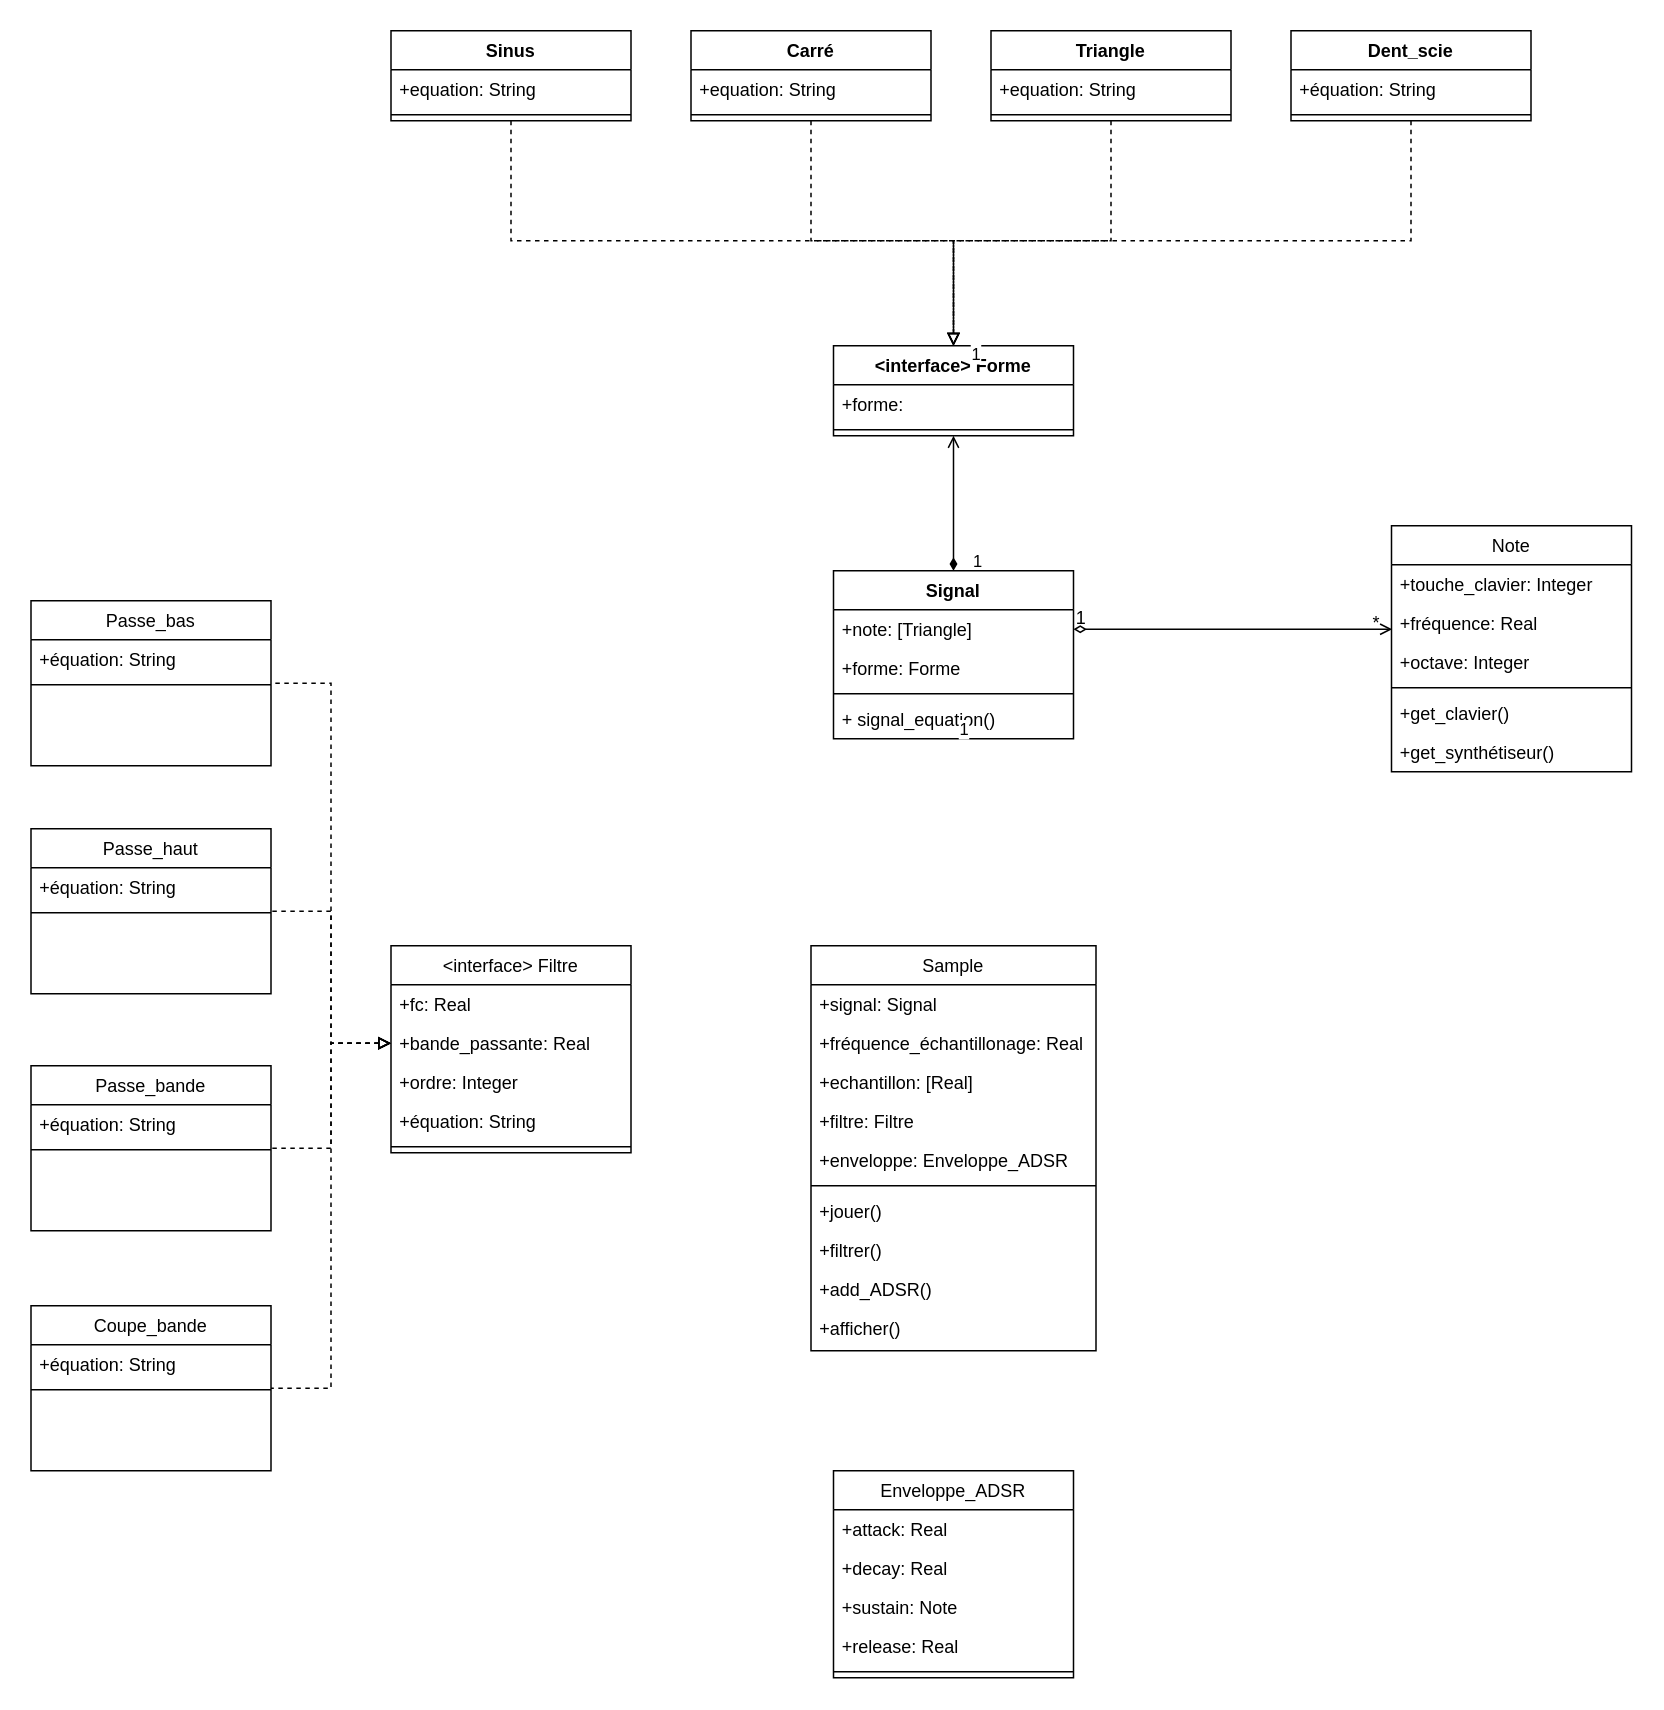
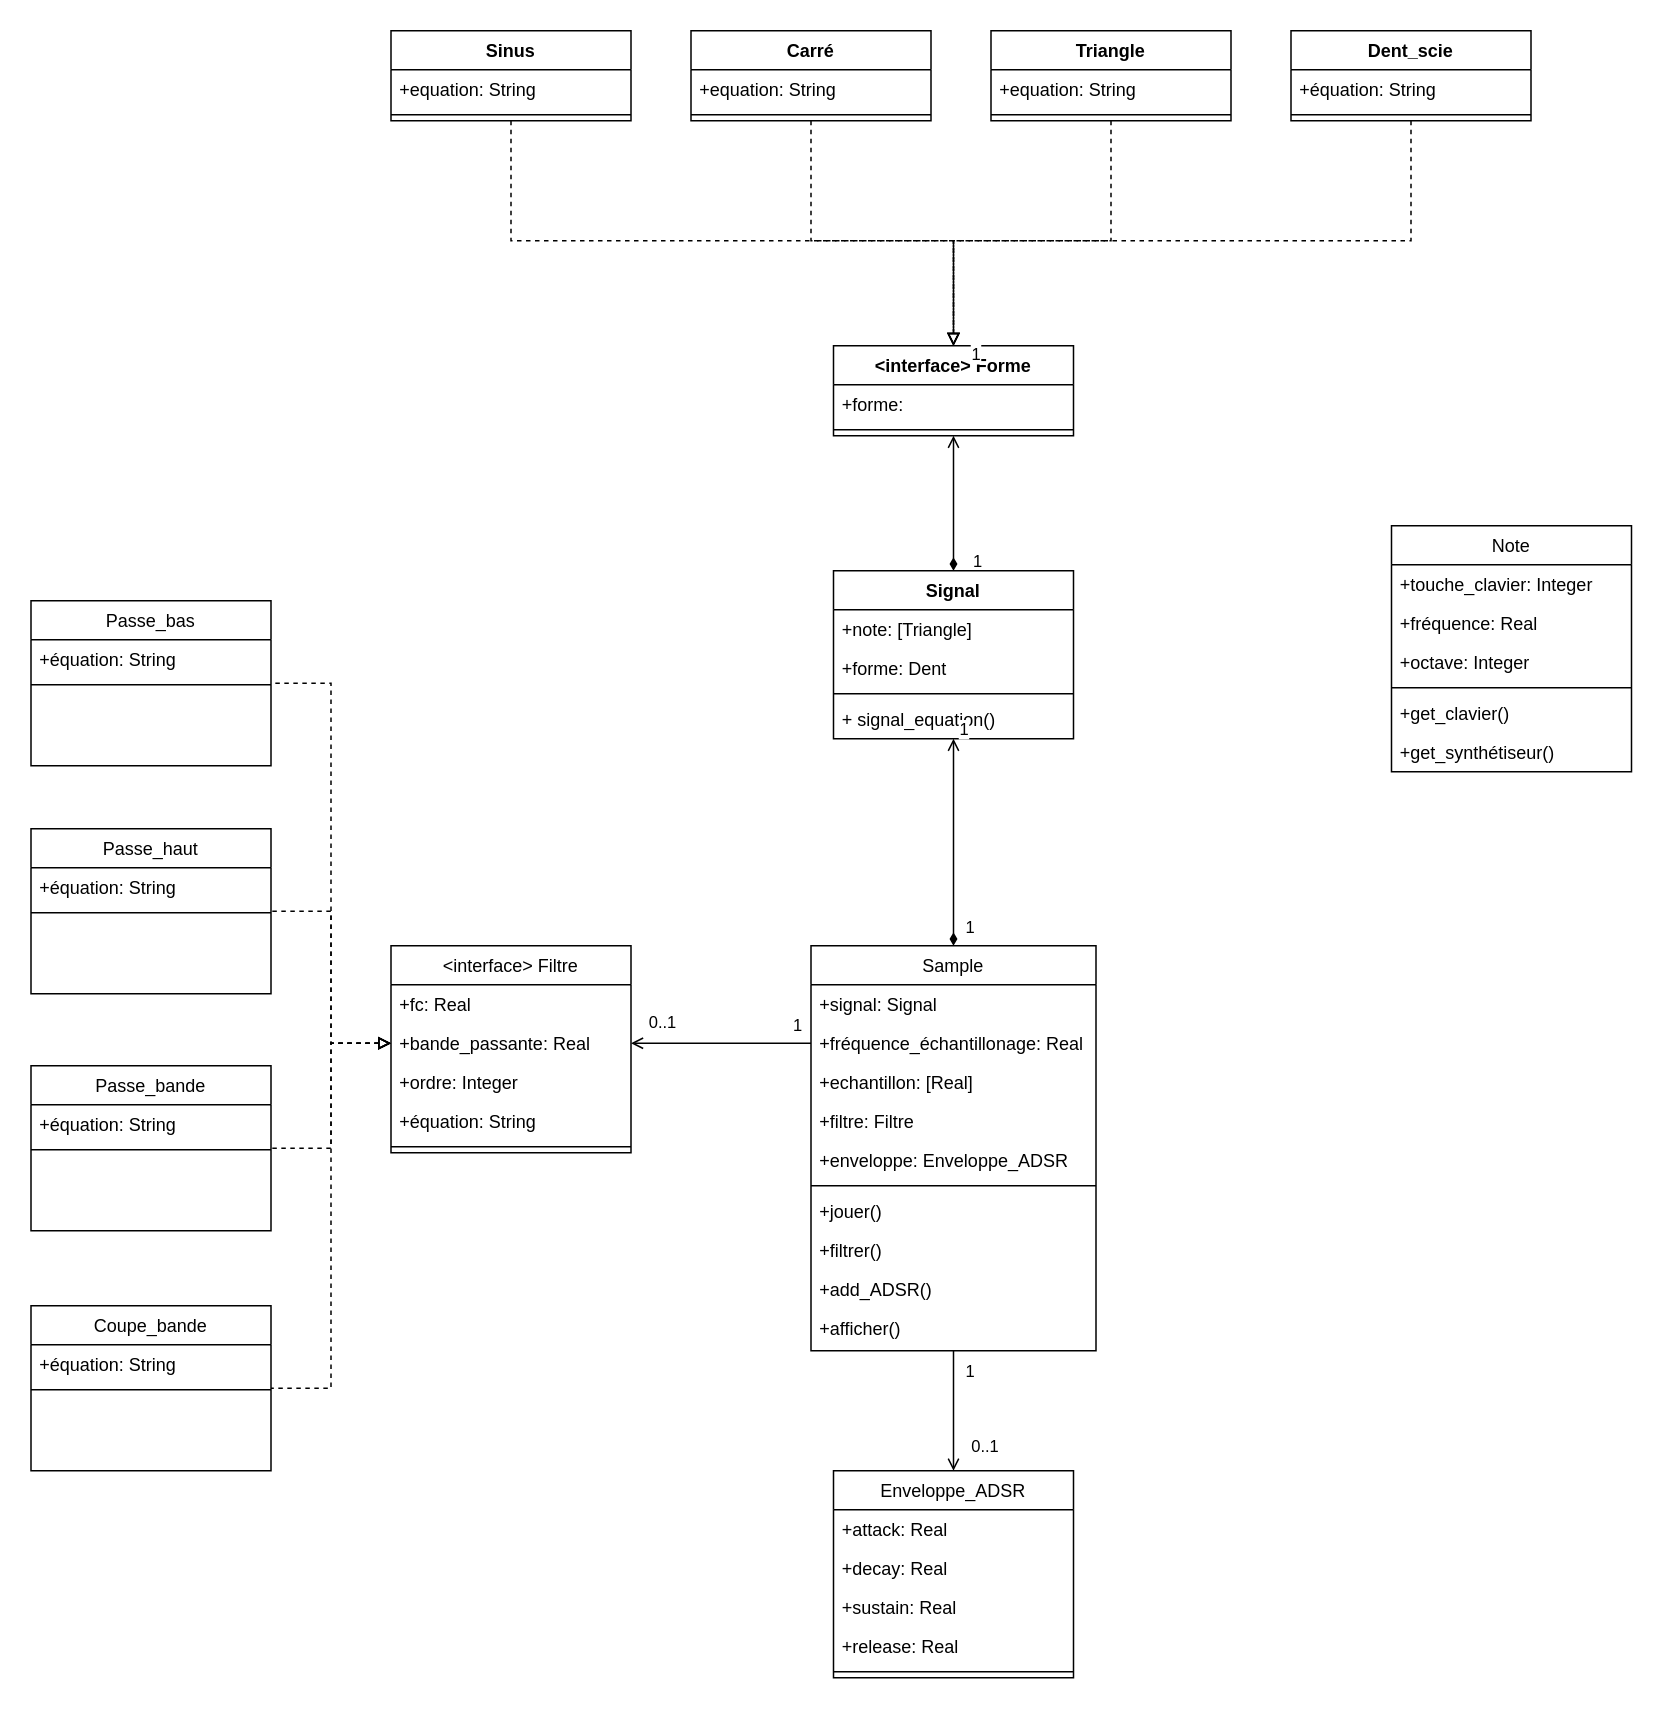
(1236, 629) -> none
(903, 670) -> (898, 670)
none -> (953, 838)
none -> (721, 1043)
none -> (953, 1410)
(905, 1608) -> (903, 1608)
